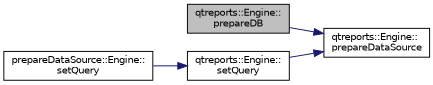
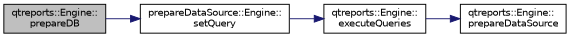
(302, 30) -> (118, 19)
(238, 66) -> (375, 19)
